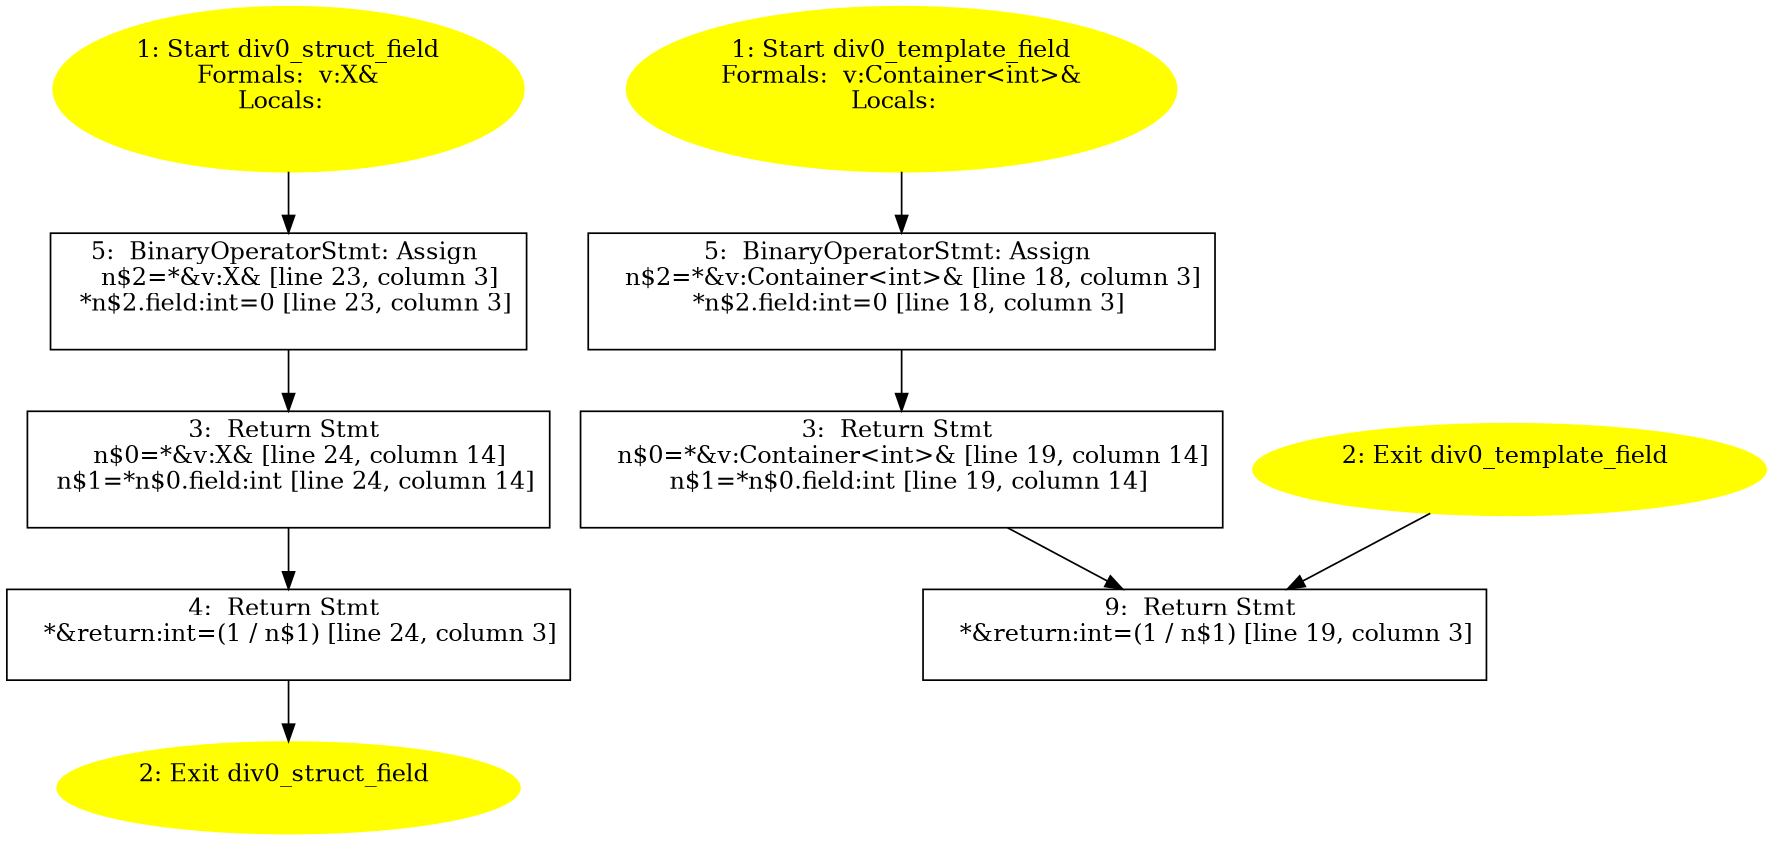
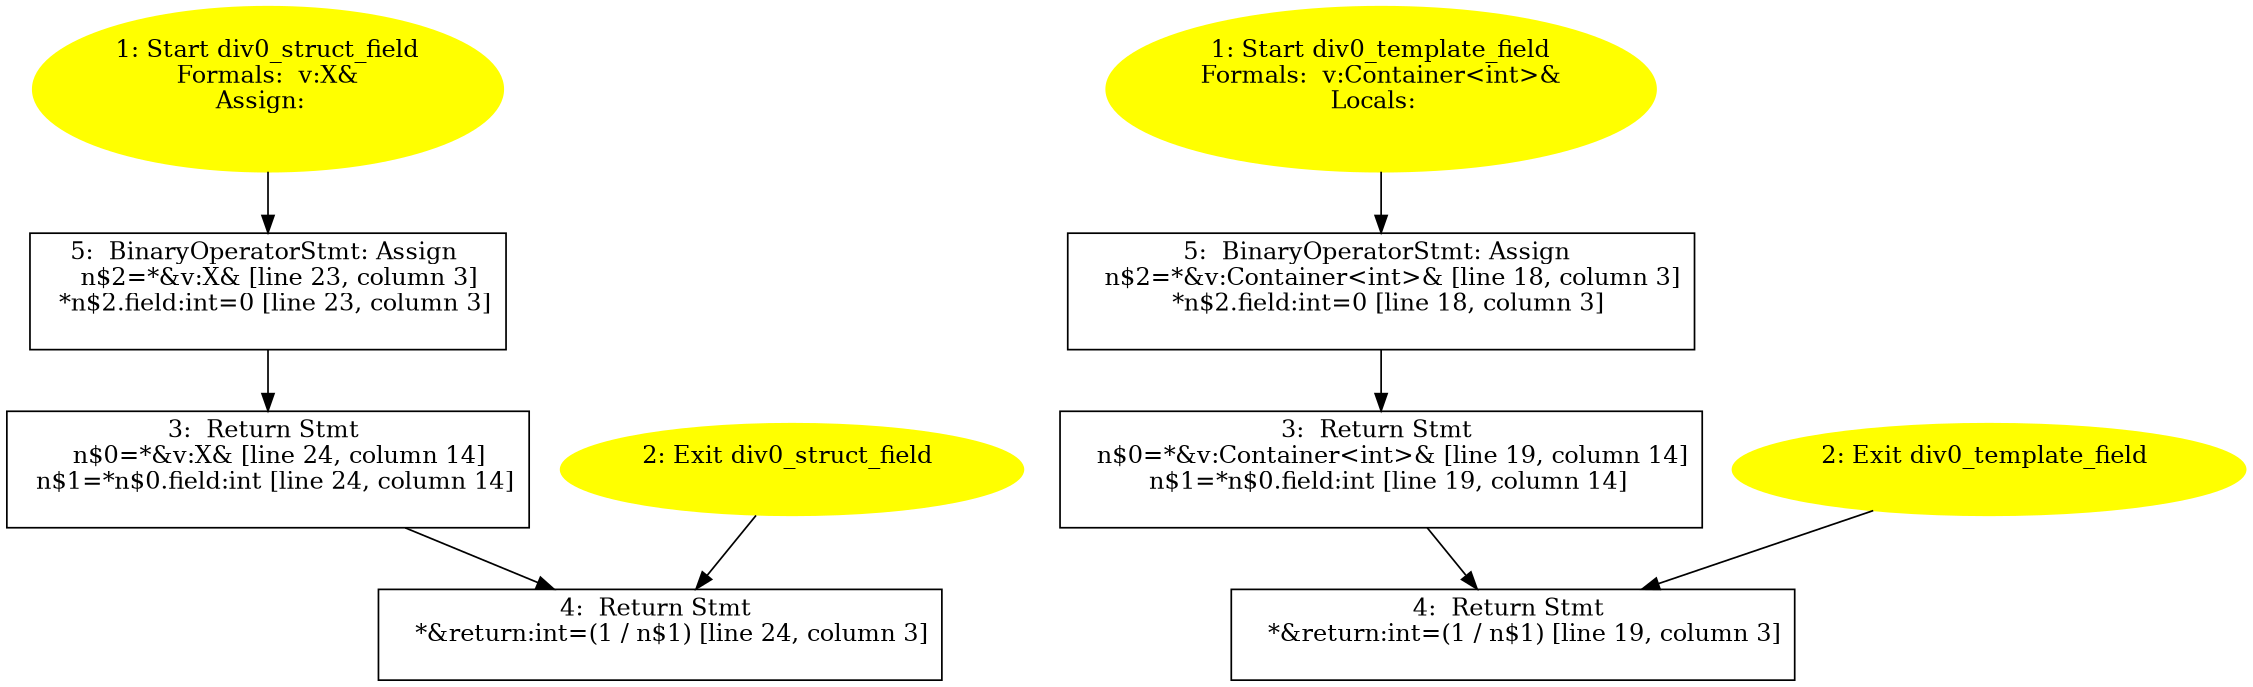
(289, 89) -> (268, 89)
(1205, 635) -> (1513, 635)
(289, 702) -> (731, 546)
